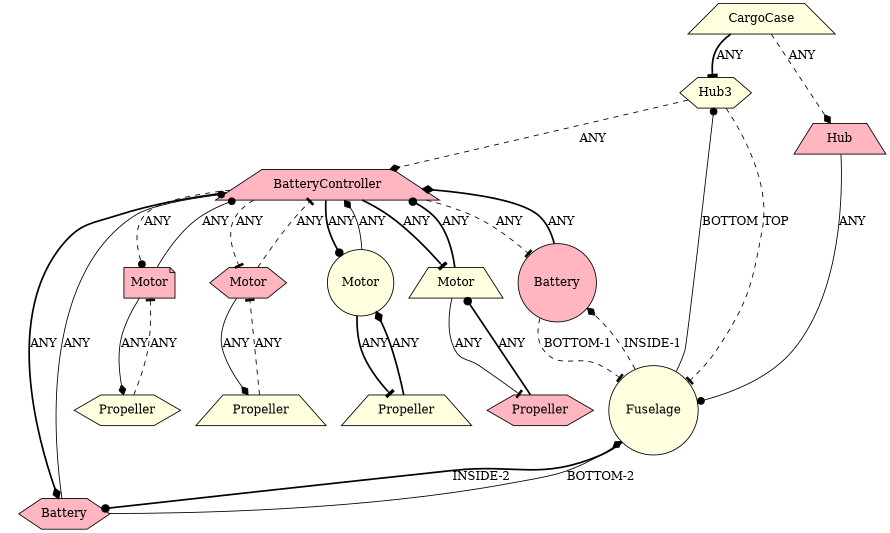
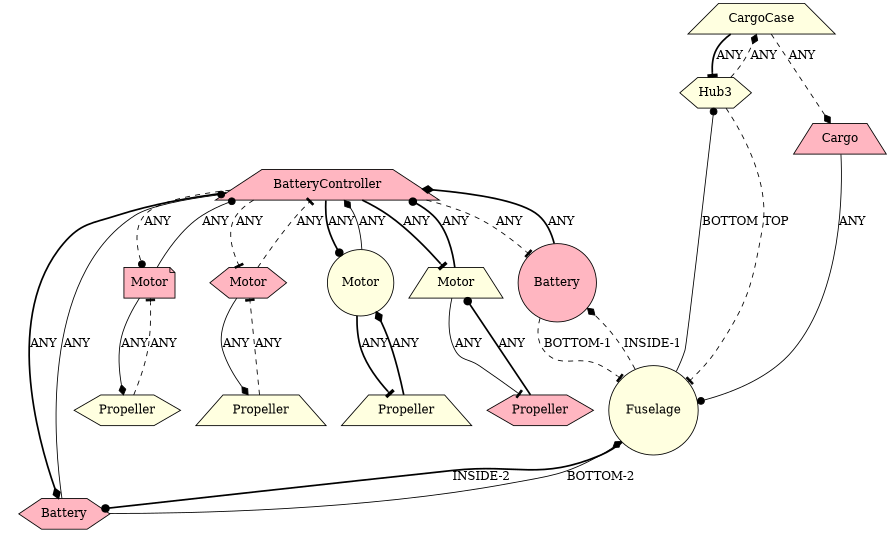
(544, 134) -> (743, 62)
(840, 139) -> (840, 139)
